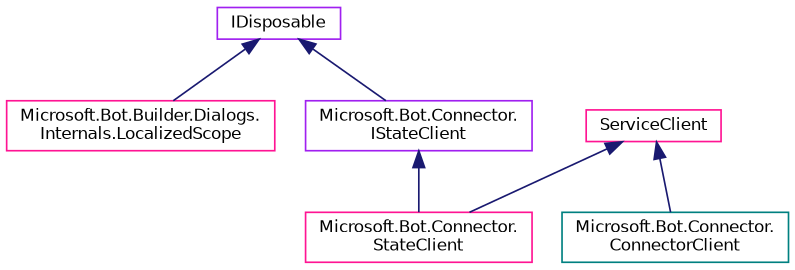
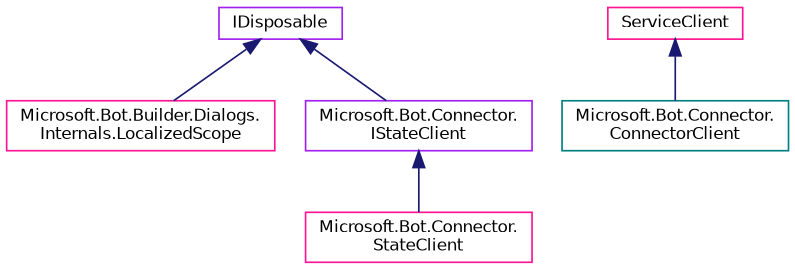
(538, 181) -> none
